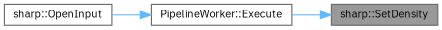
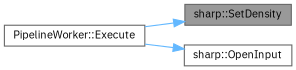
(126, 15) -> (159, 46)
